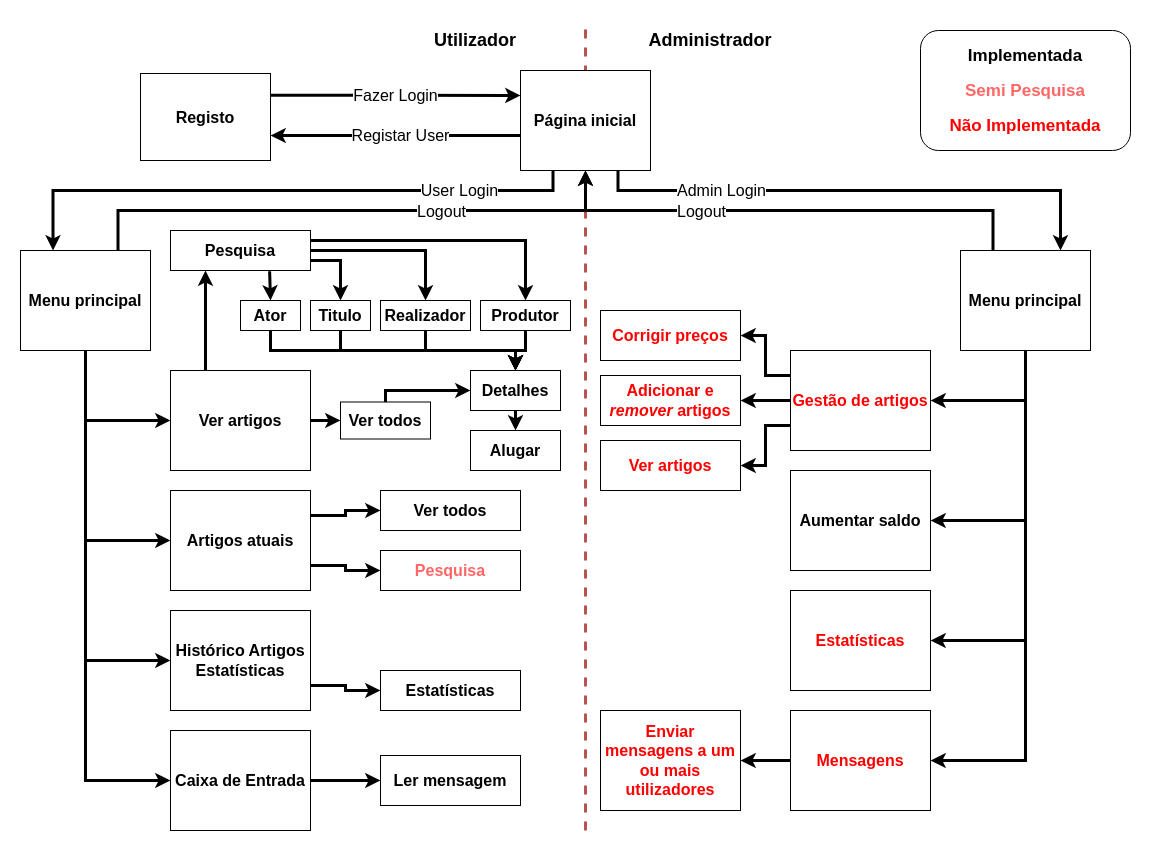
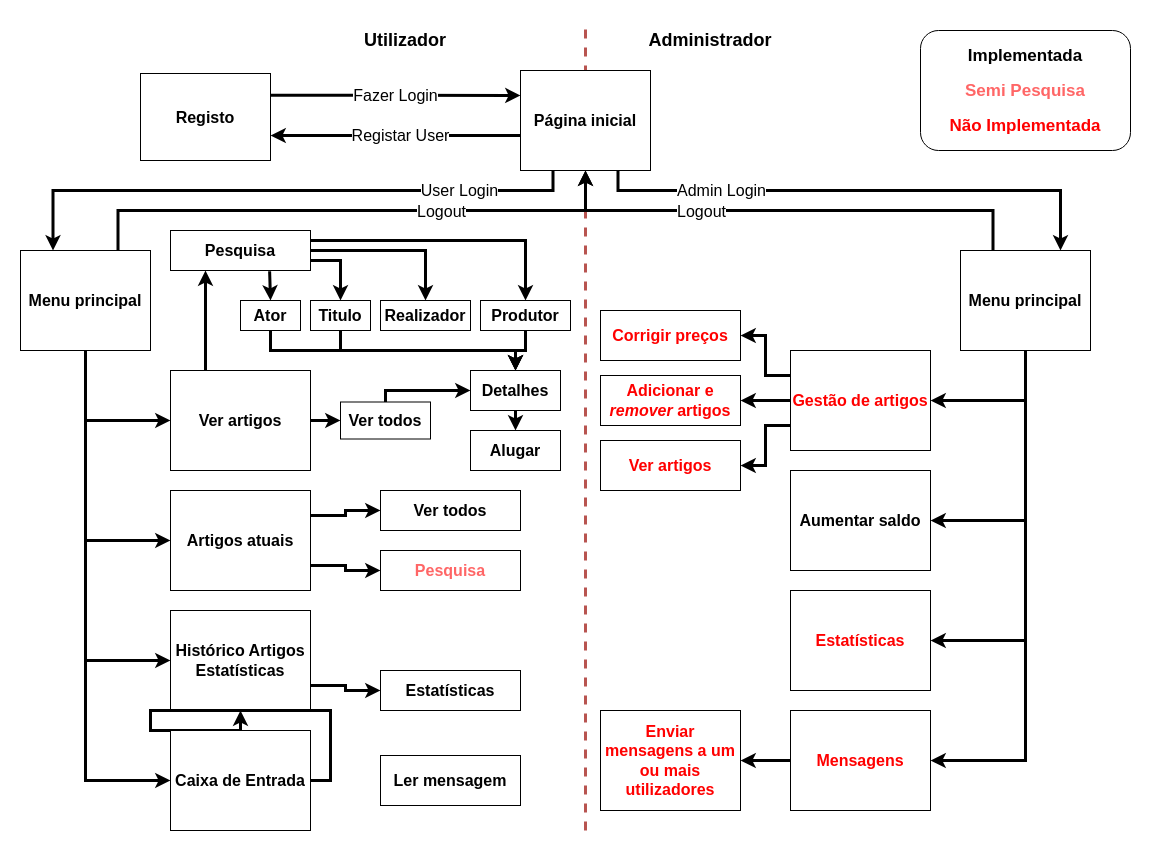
(476, 41) -> (406, 41)
(426, 340) -> none
(348, 781) -> (218, 711)
